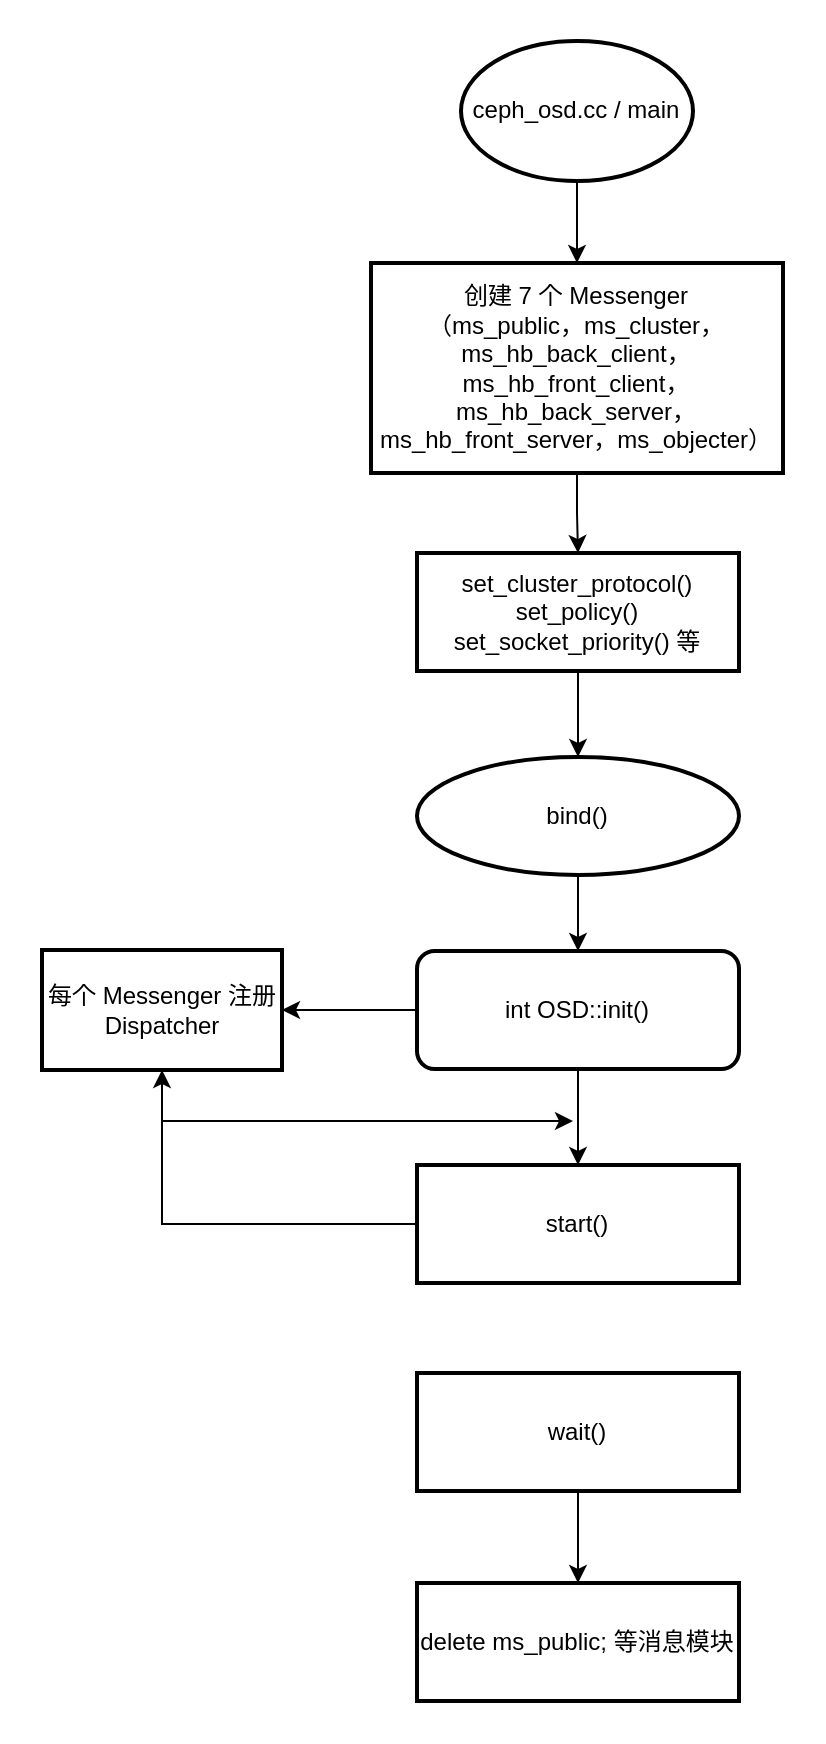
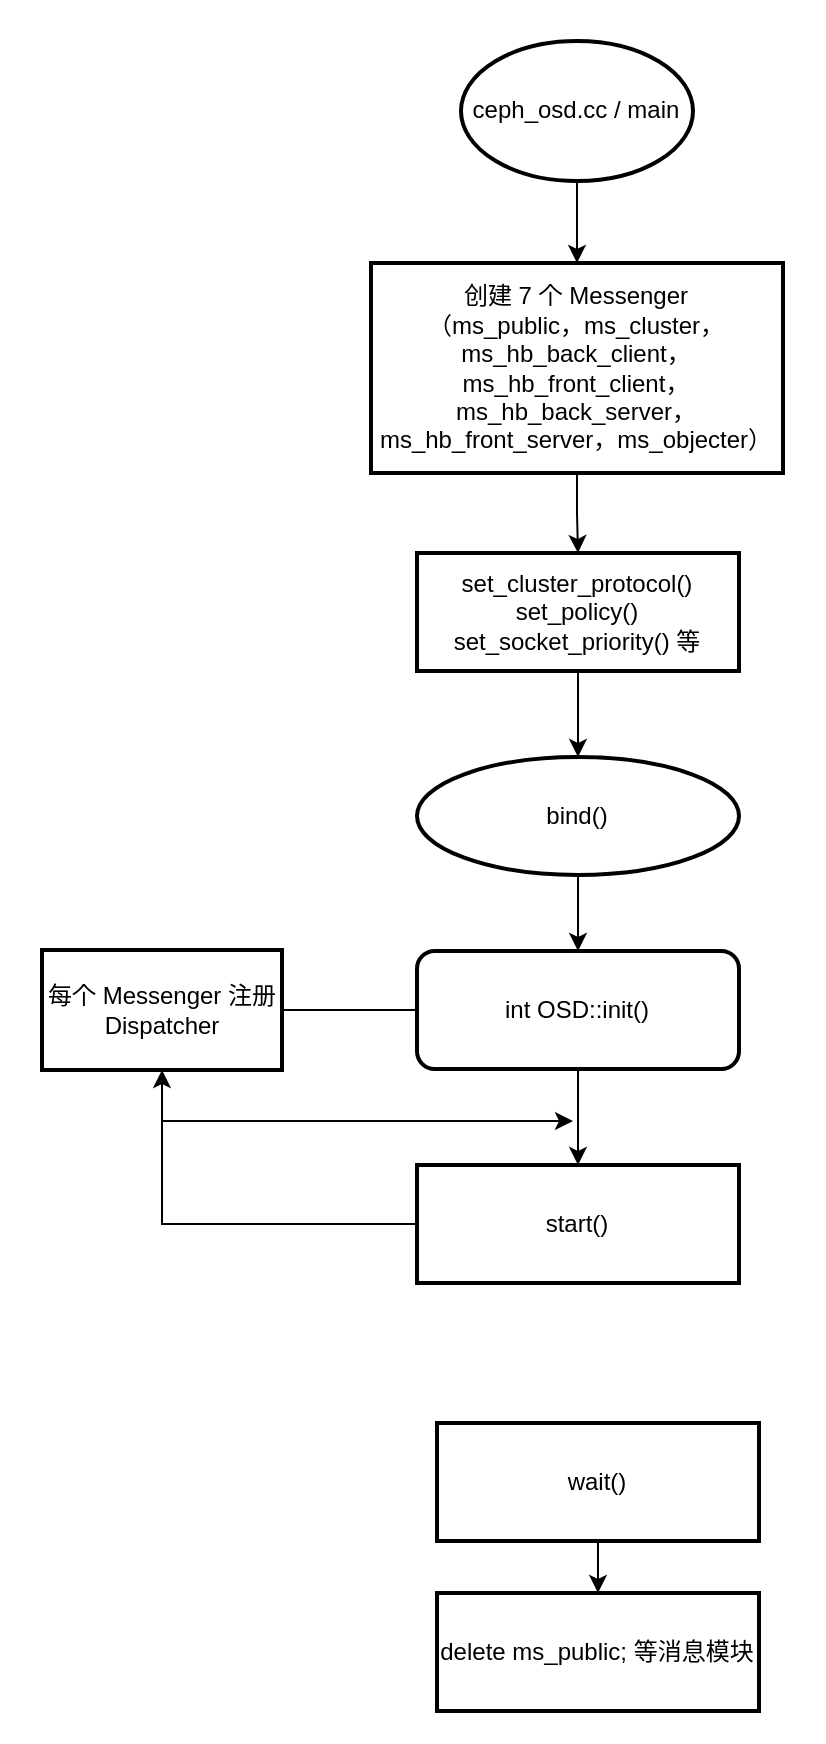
(297, 1010) -> (291, 1010)
(578, 1432) -> (598, 1482)
(578, 1642) -> (598, 1652)
